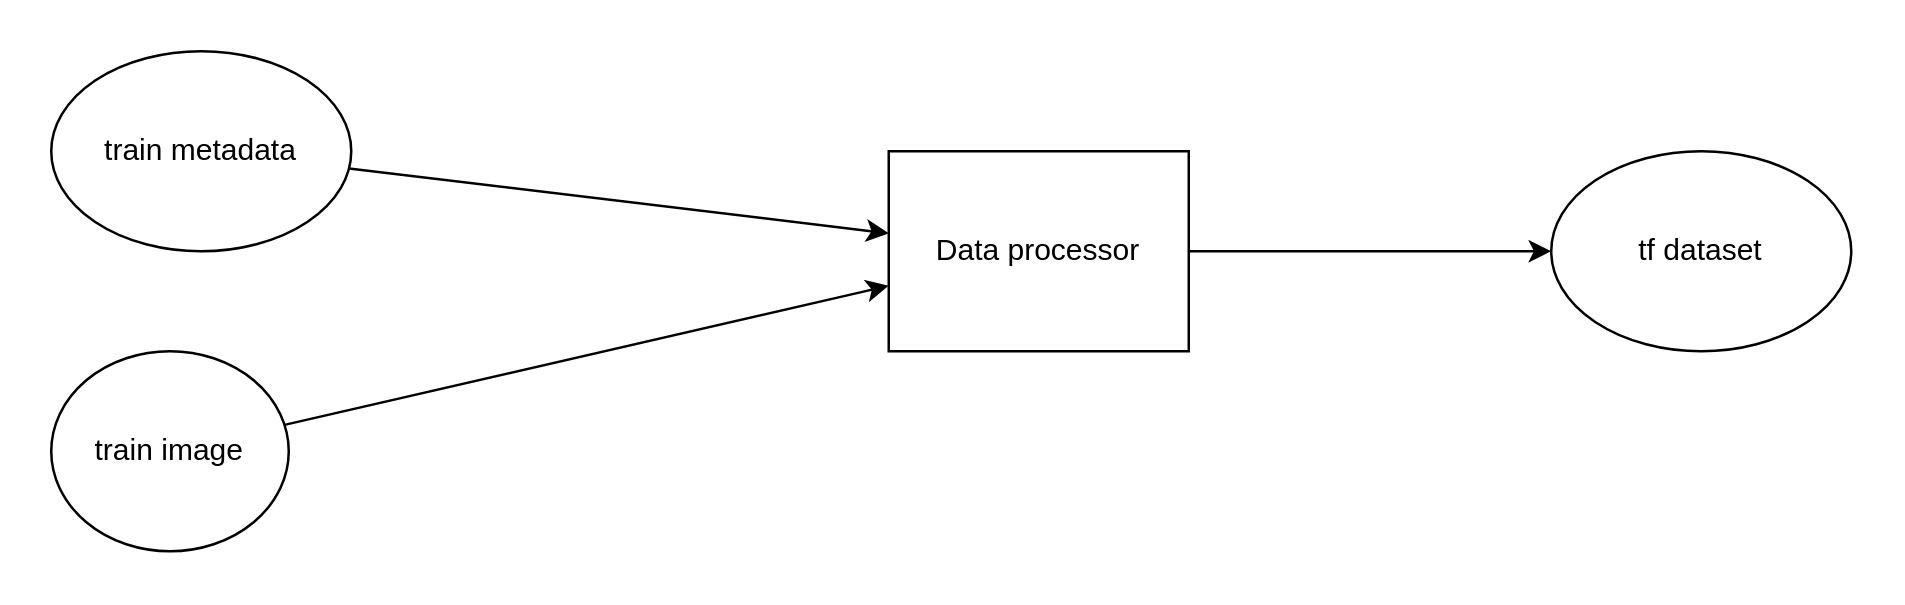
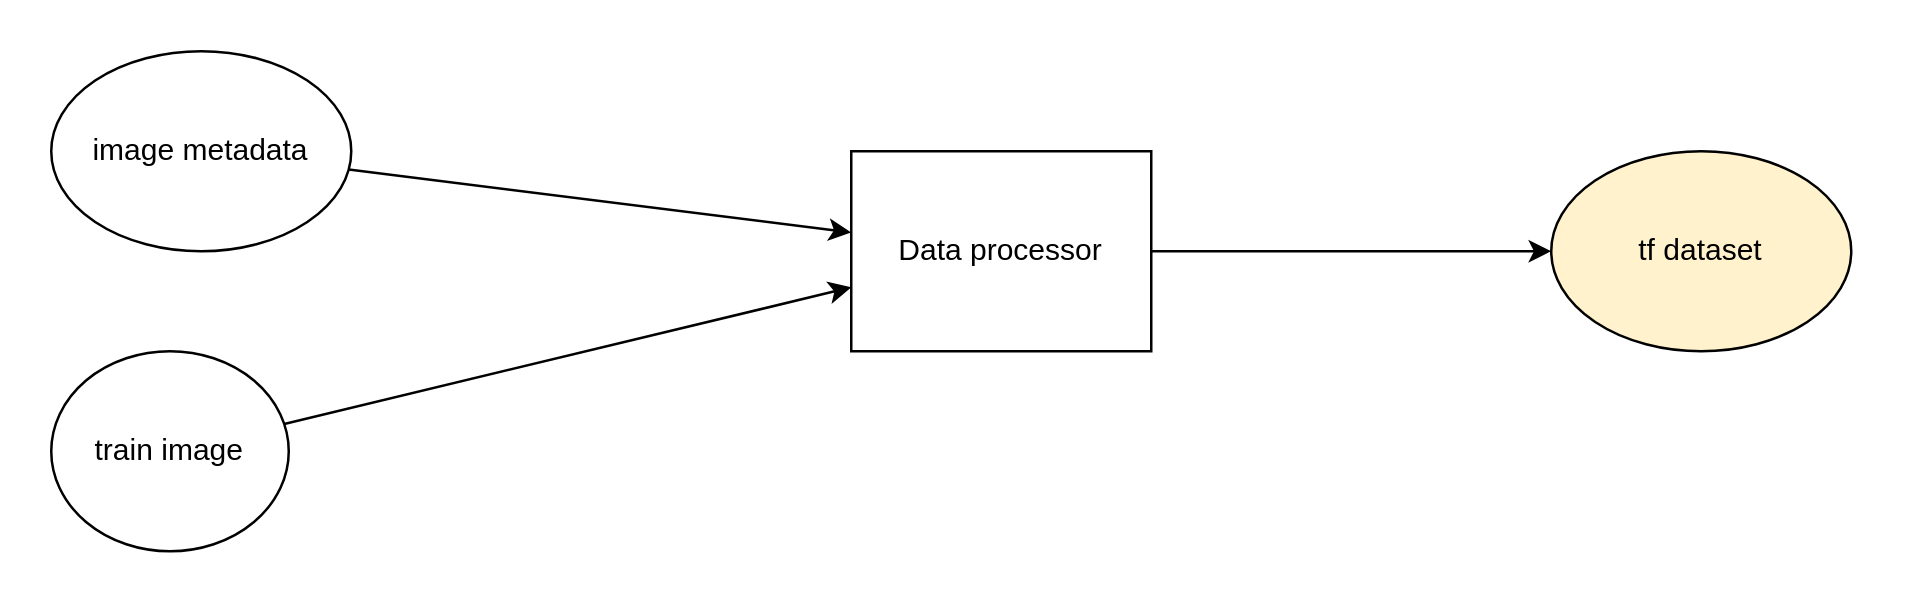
(201, 151) -> (201, 151)
(1039, 251) -> (1001, 251)
(1701, 251) -> (1701, 251)
